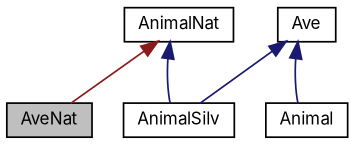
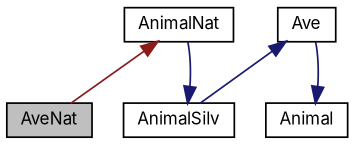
(168, 81) -> (190, 64)
(295, 81) -> (318, 64)
